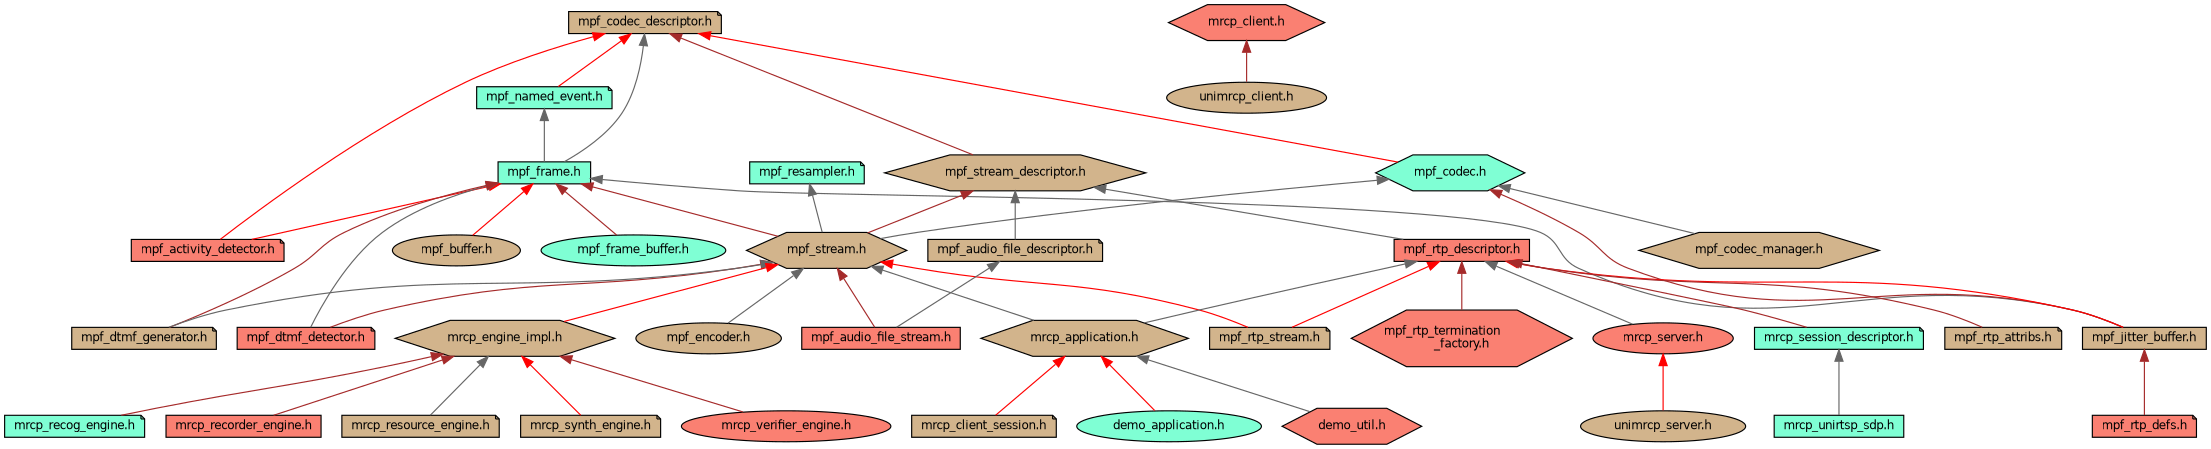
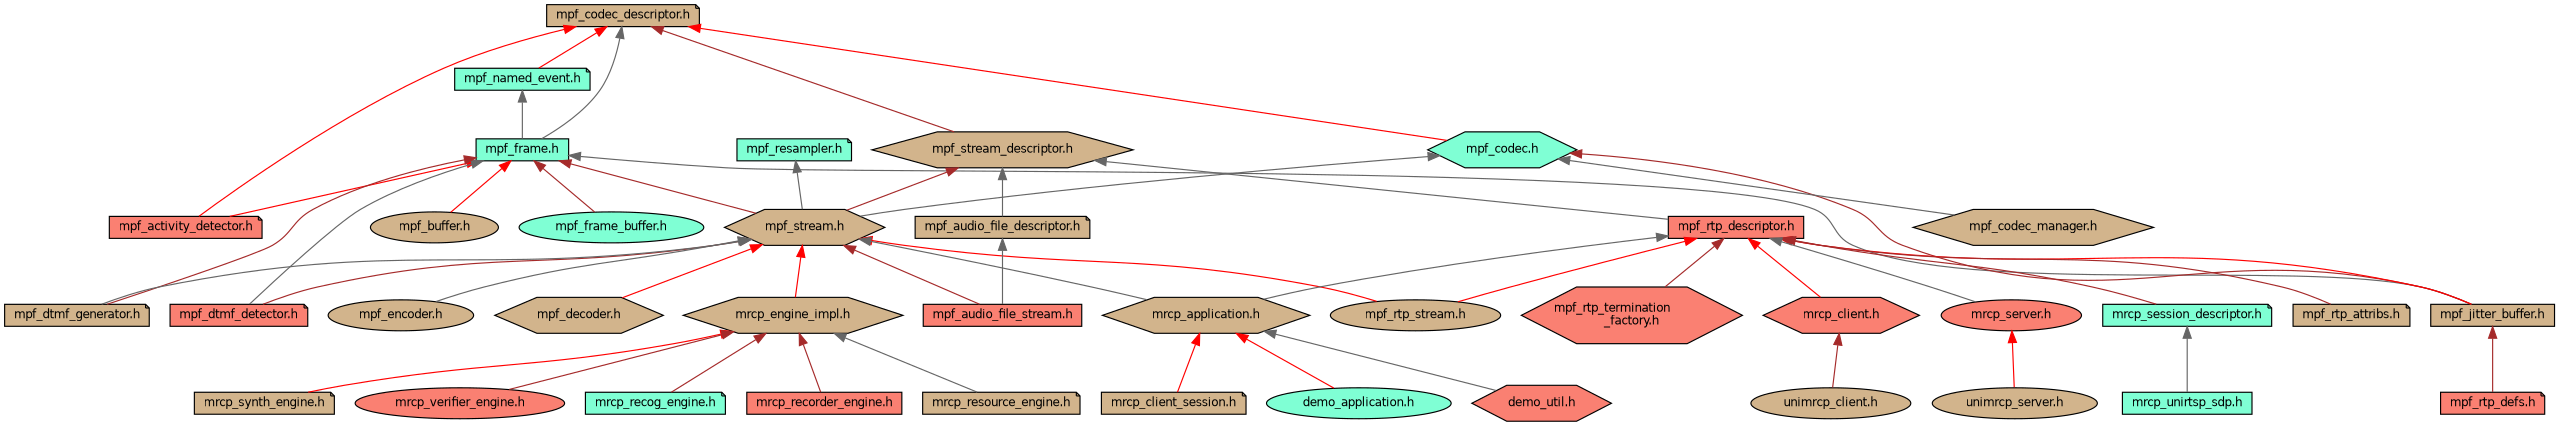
none -> (1789, 272)
none -> (579, 315)
(1270, 338) -> (1416, 315)
